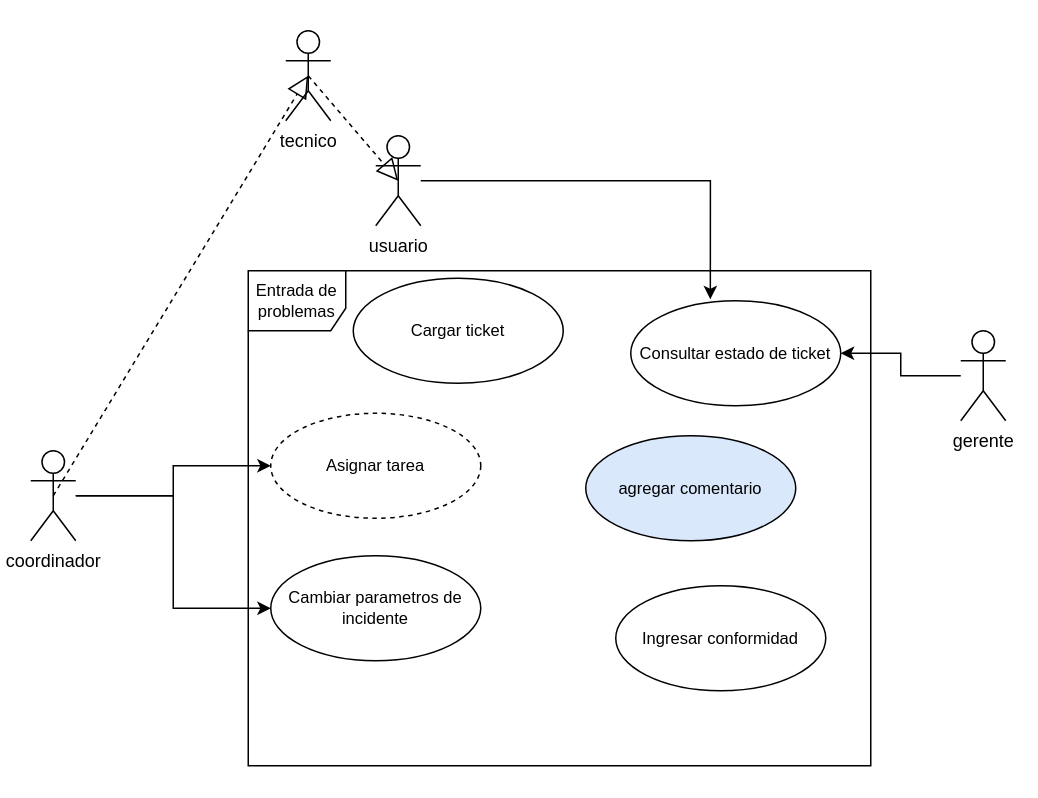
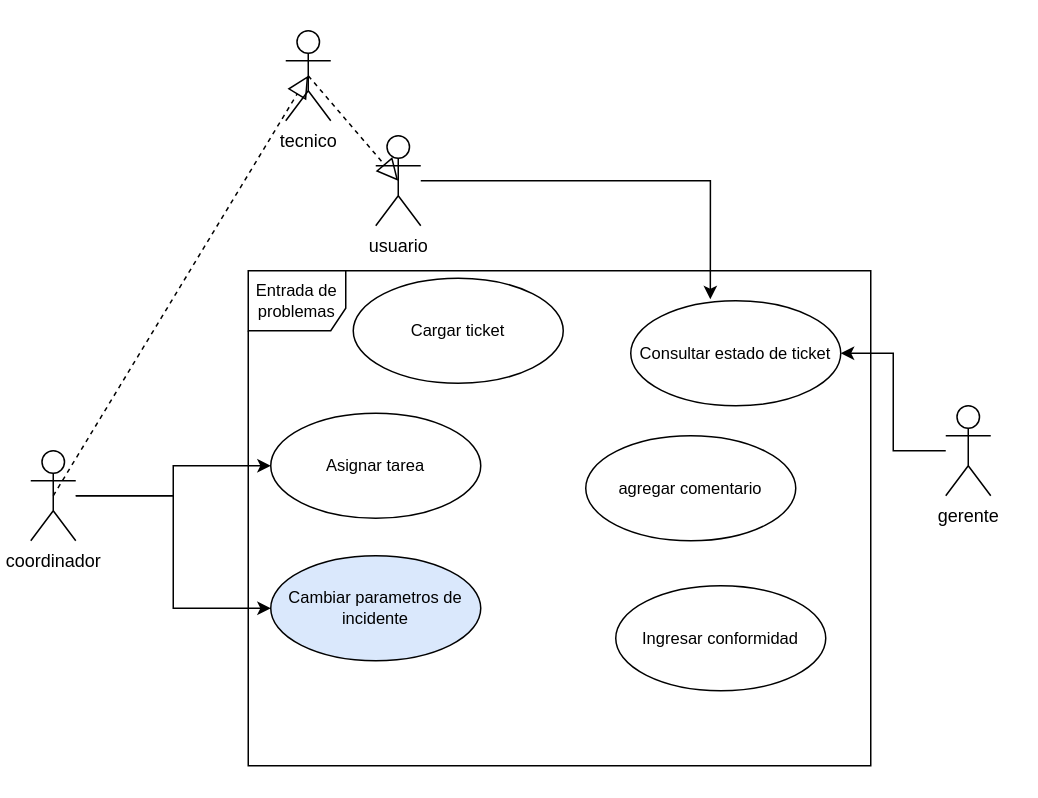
(983, 376) -> (968, 451)
(376, 466) -> (376, 466)
(691, 488) -> (691, 488)
(376, 608) -> (376, 608)
